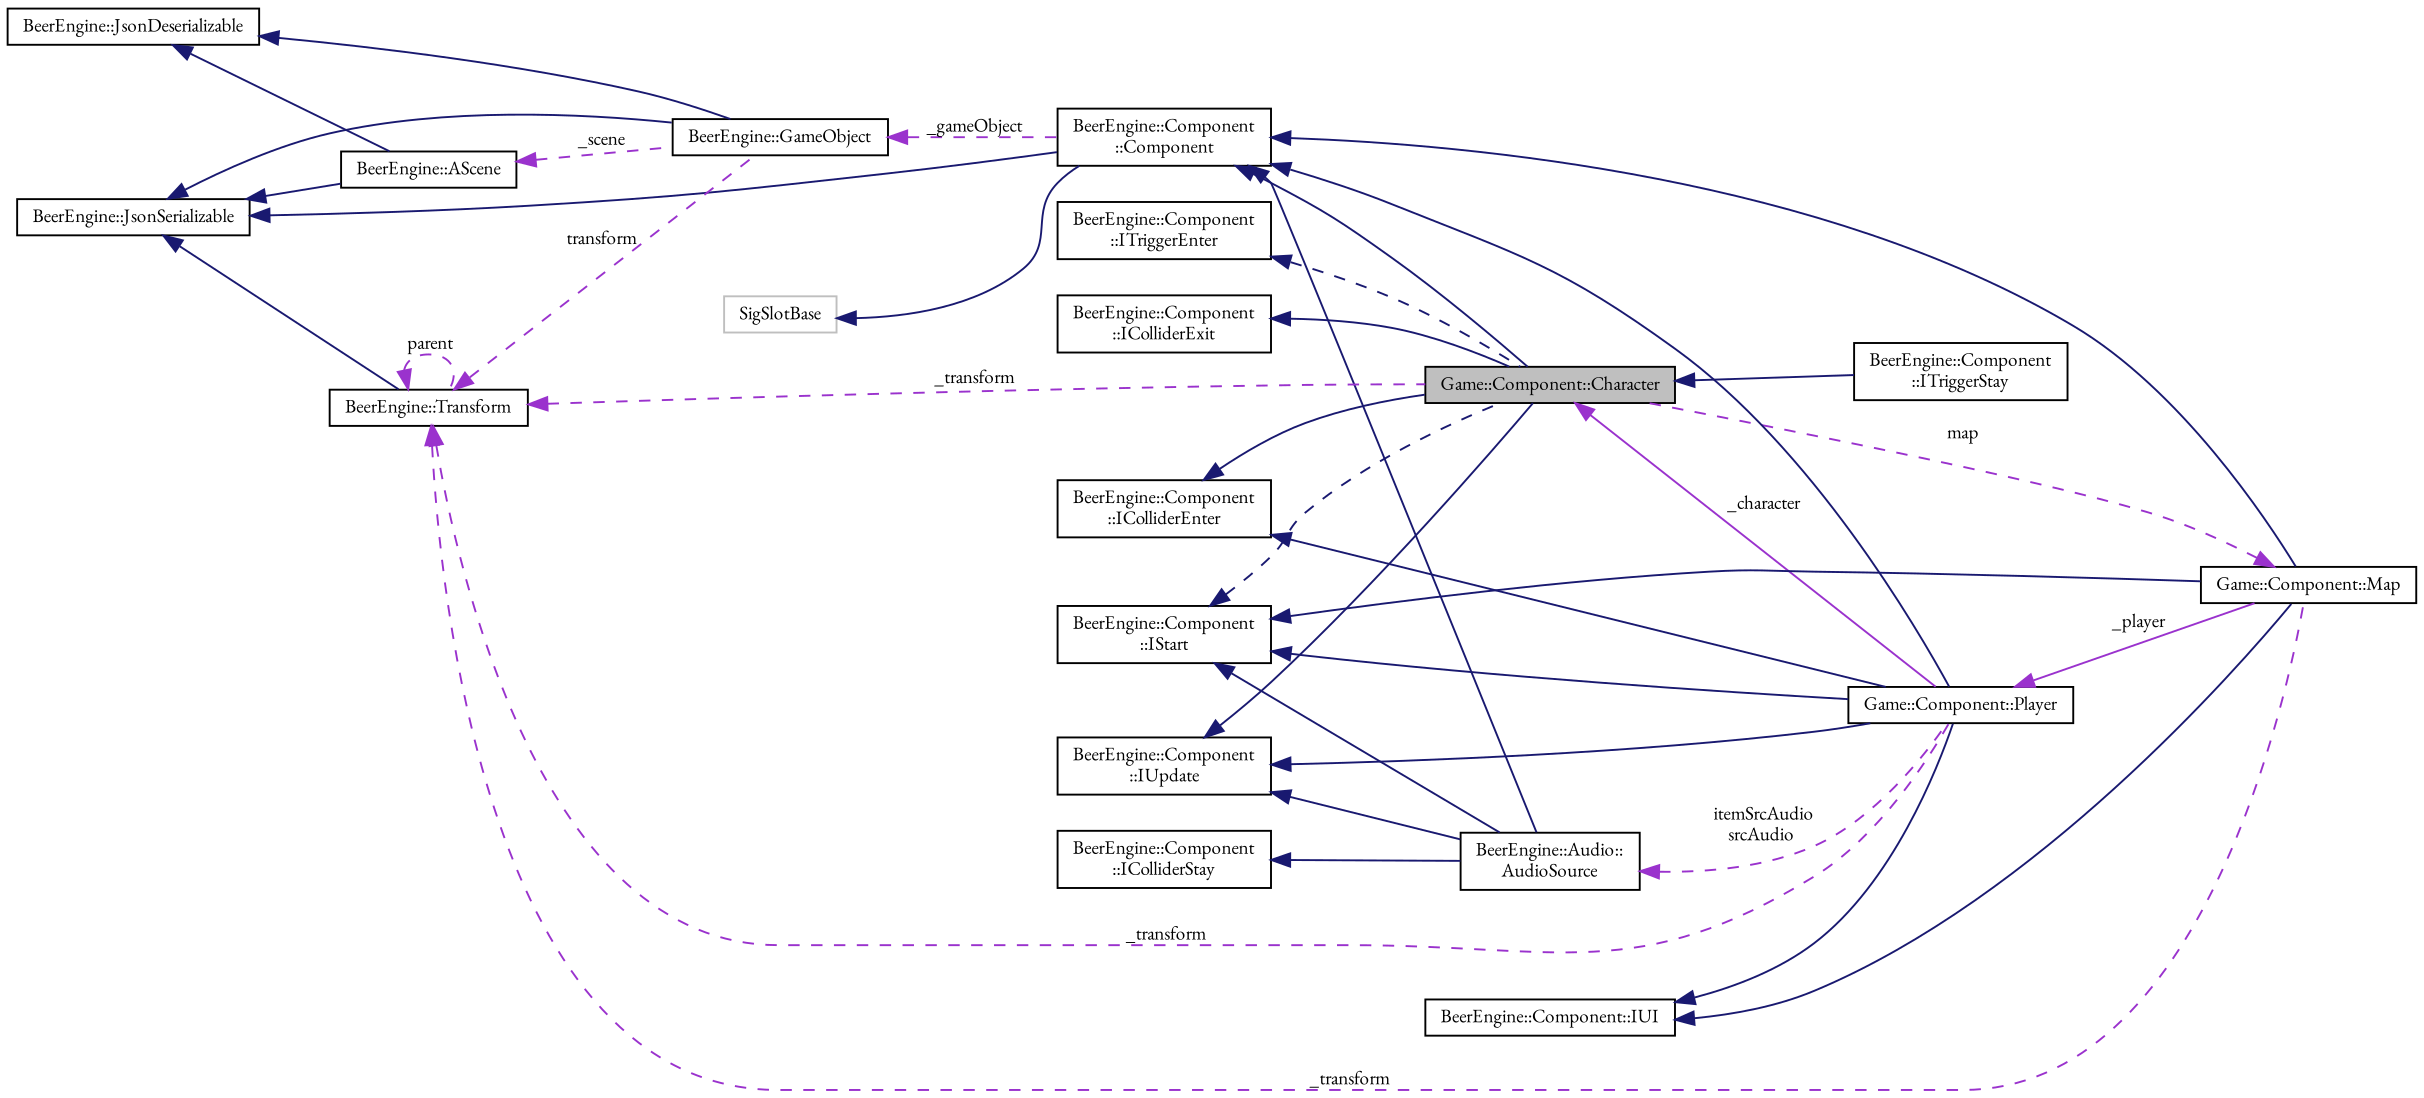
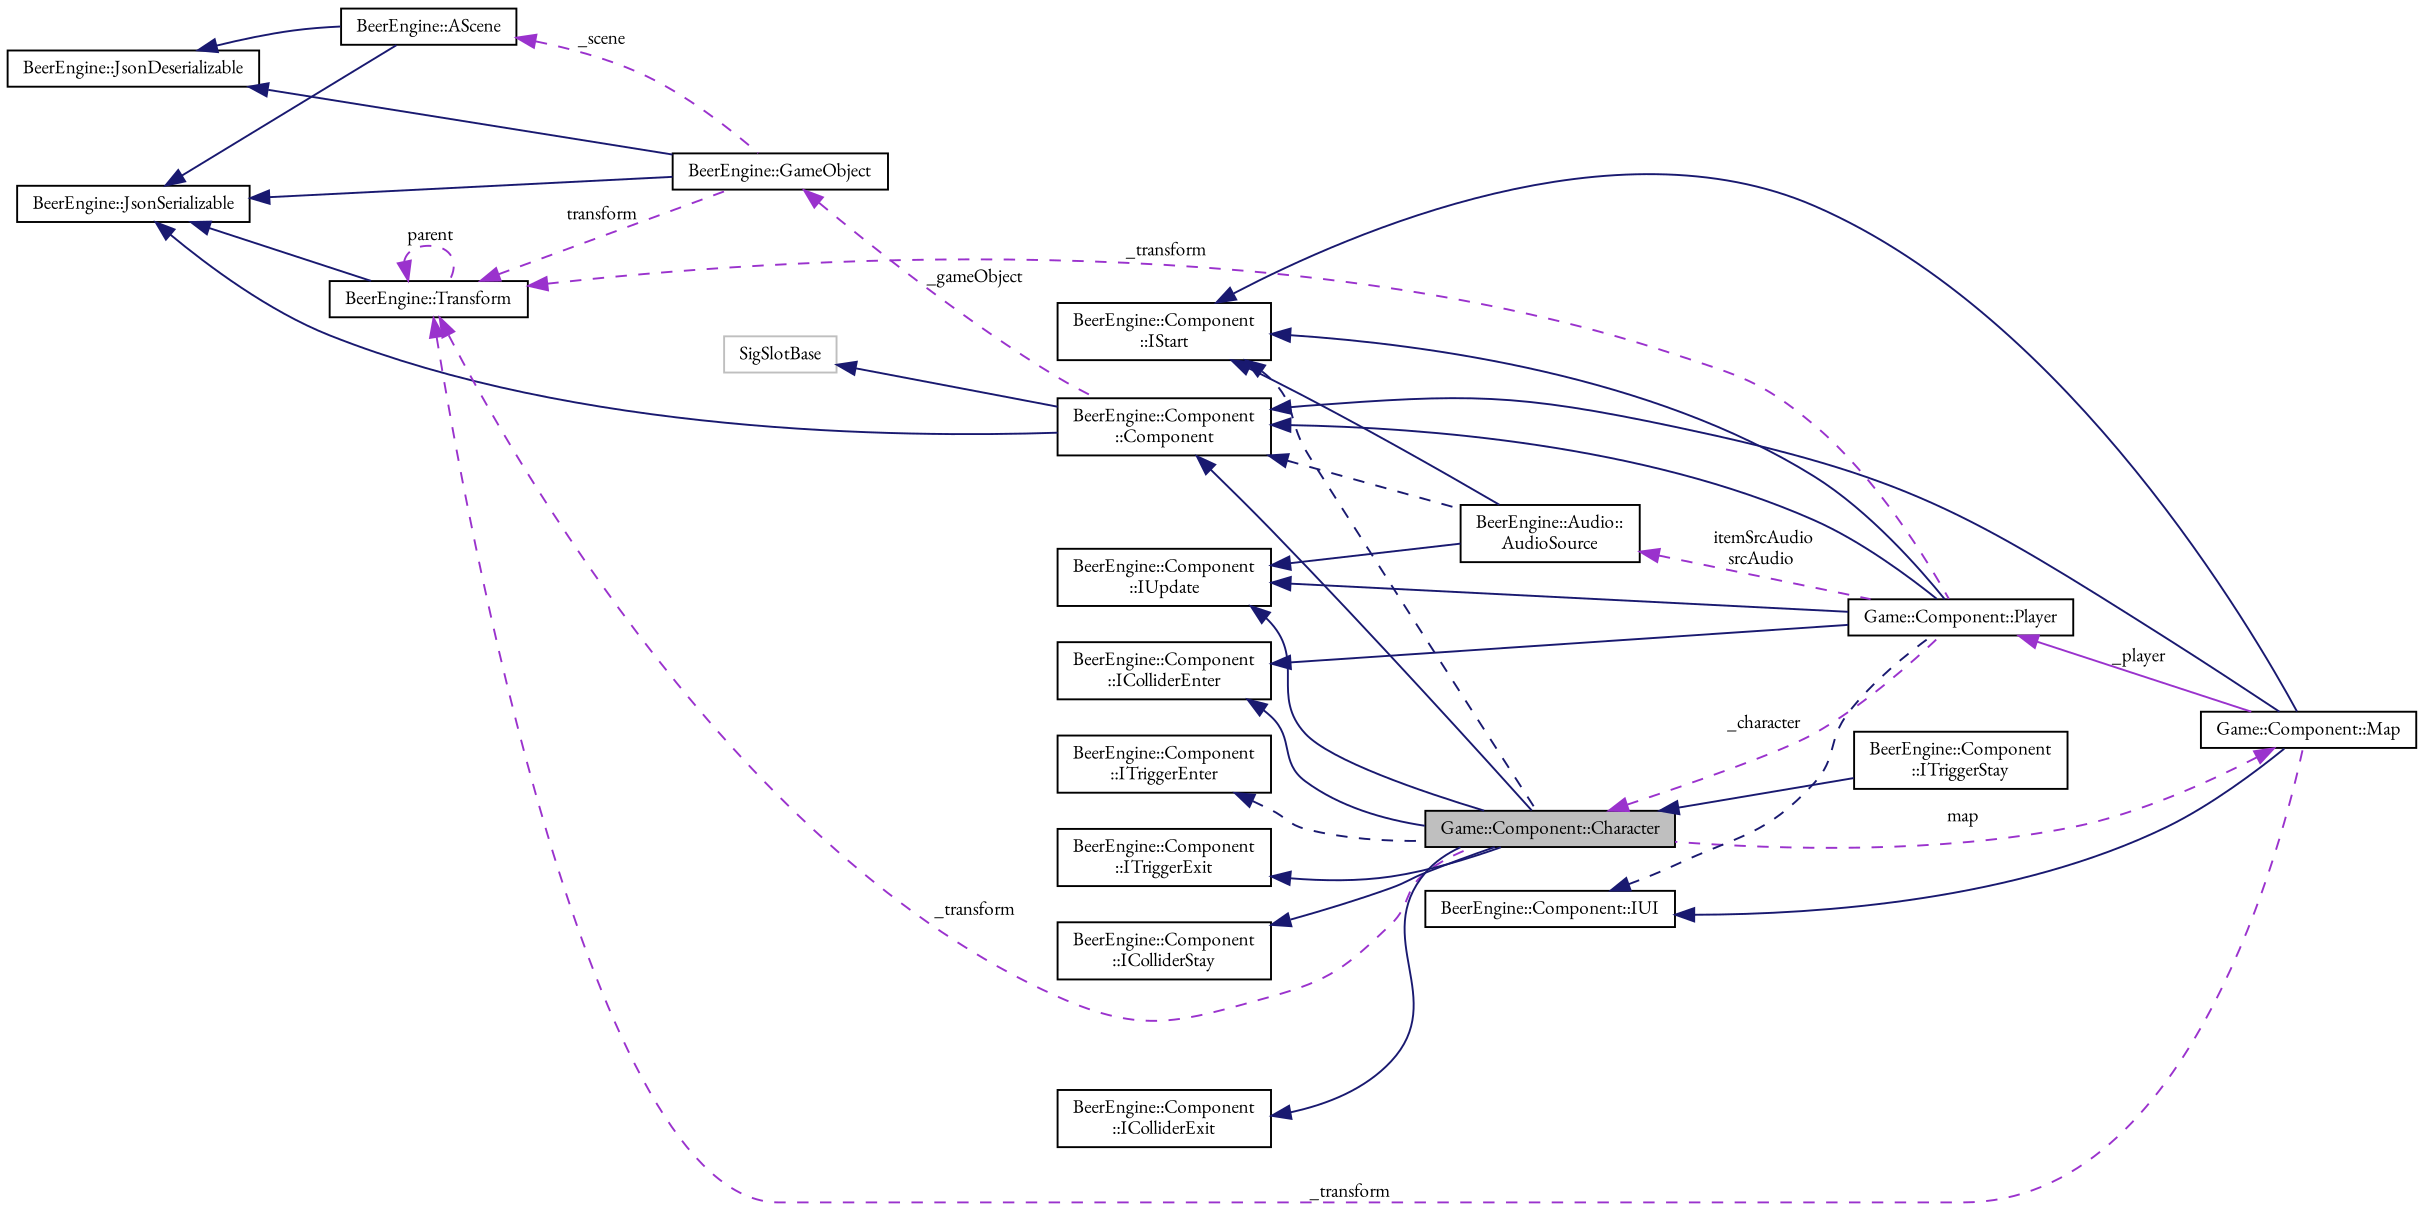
(1403, 503) -> (1374, 485)
(1763, 551) -> (1796, 743)
none -> (1164, 858)
(1375, 860) -> (1389, 889)
(1860, 897) -> (1792, 805)
